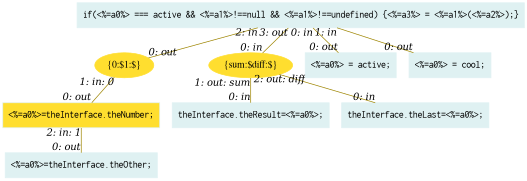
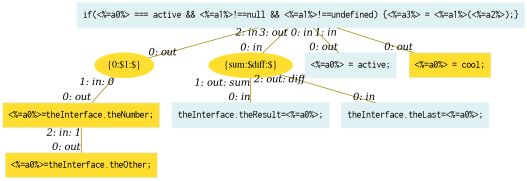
(450, 65) -> (450, 65)
(81, 165) -> (81, 165)
